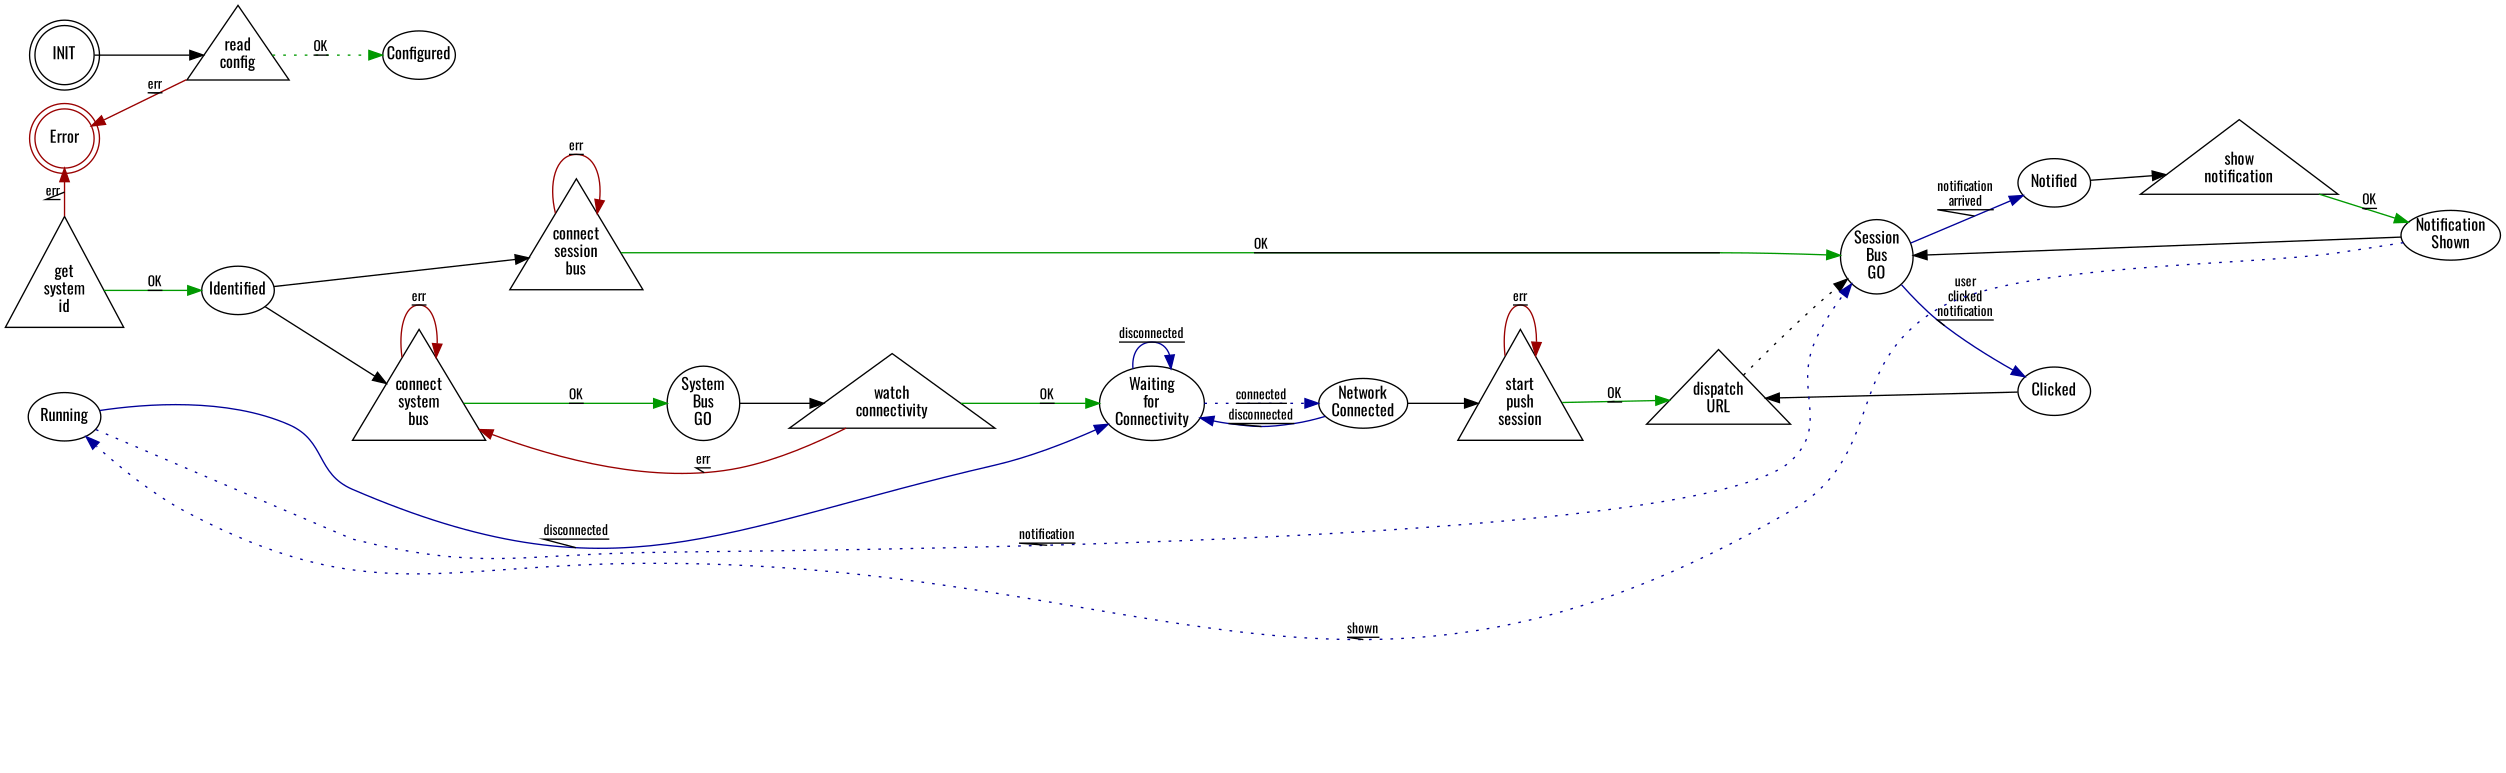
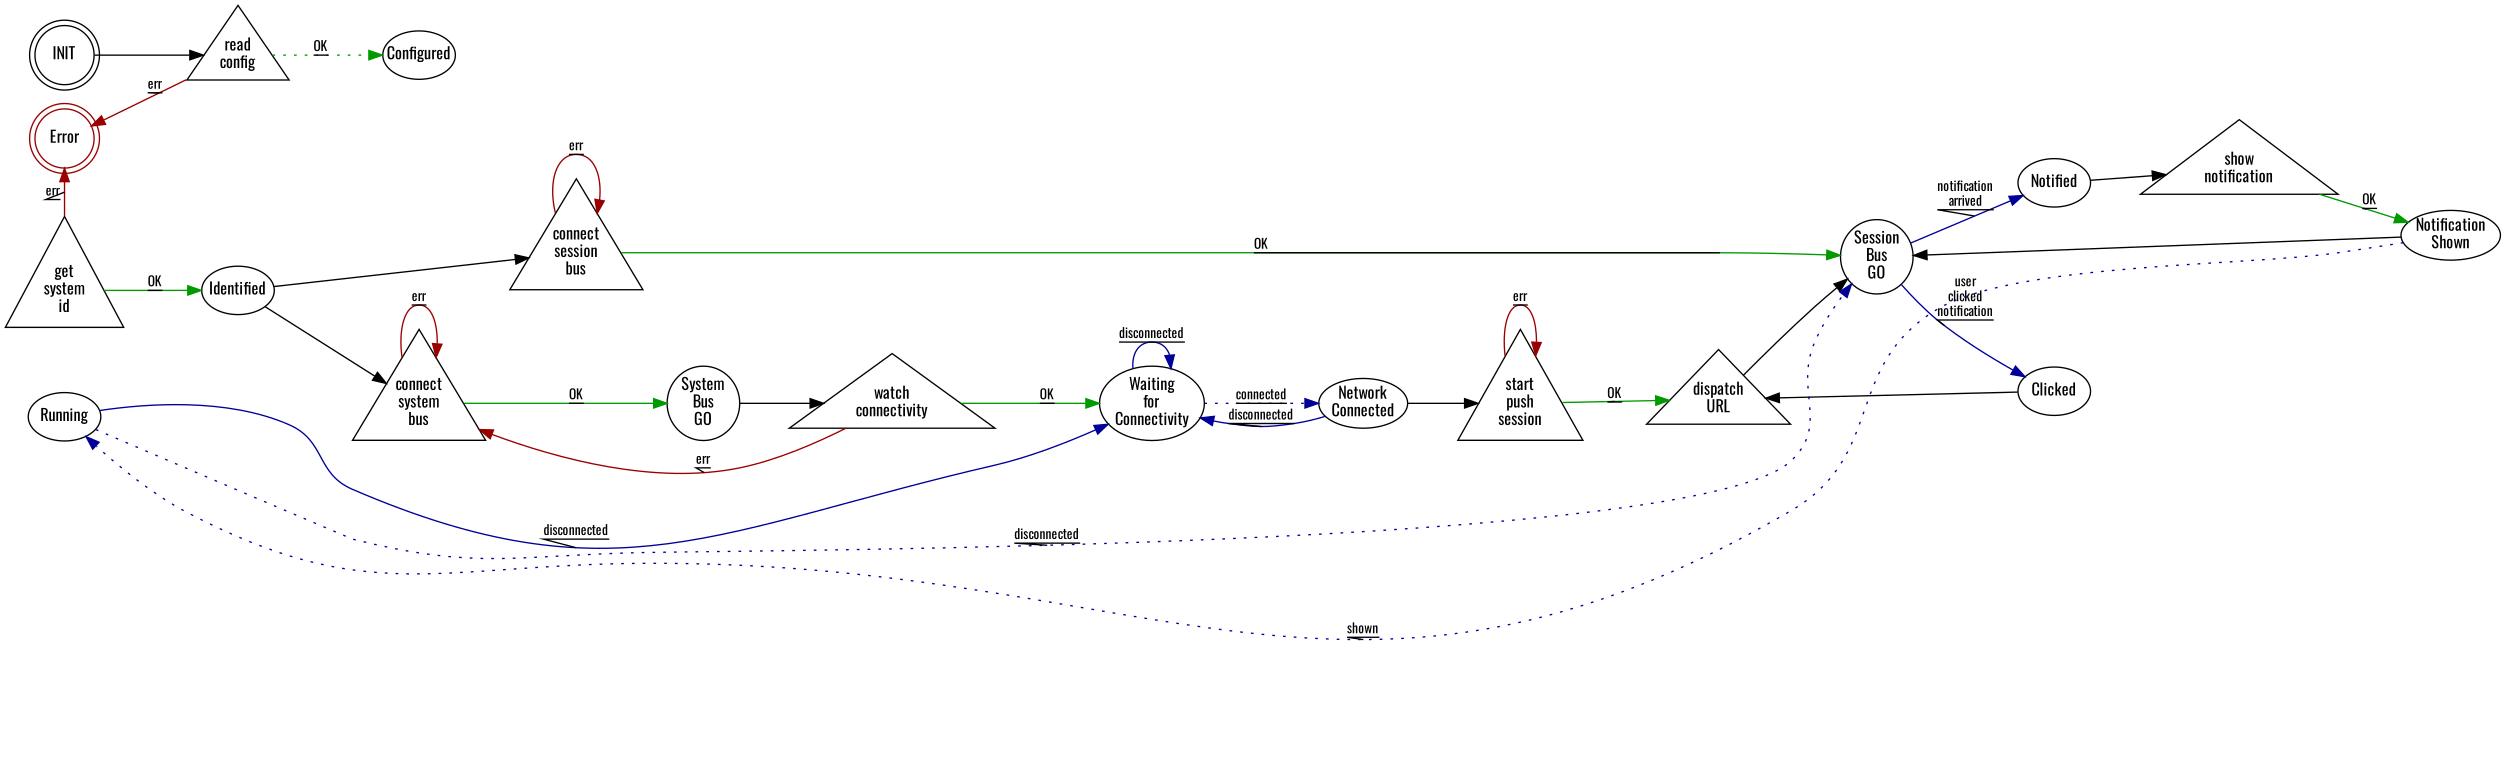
(1789, 330) -> (1789, 330)
(1047, 536) -> (1047, 536)
